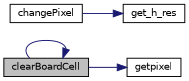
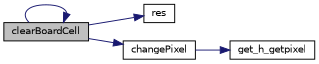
(154, 13) -> (272, 50)
none -> (101, 41)
(154, 67) -> (159, 13)
